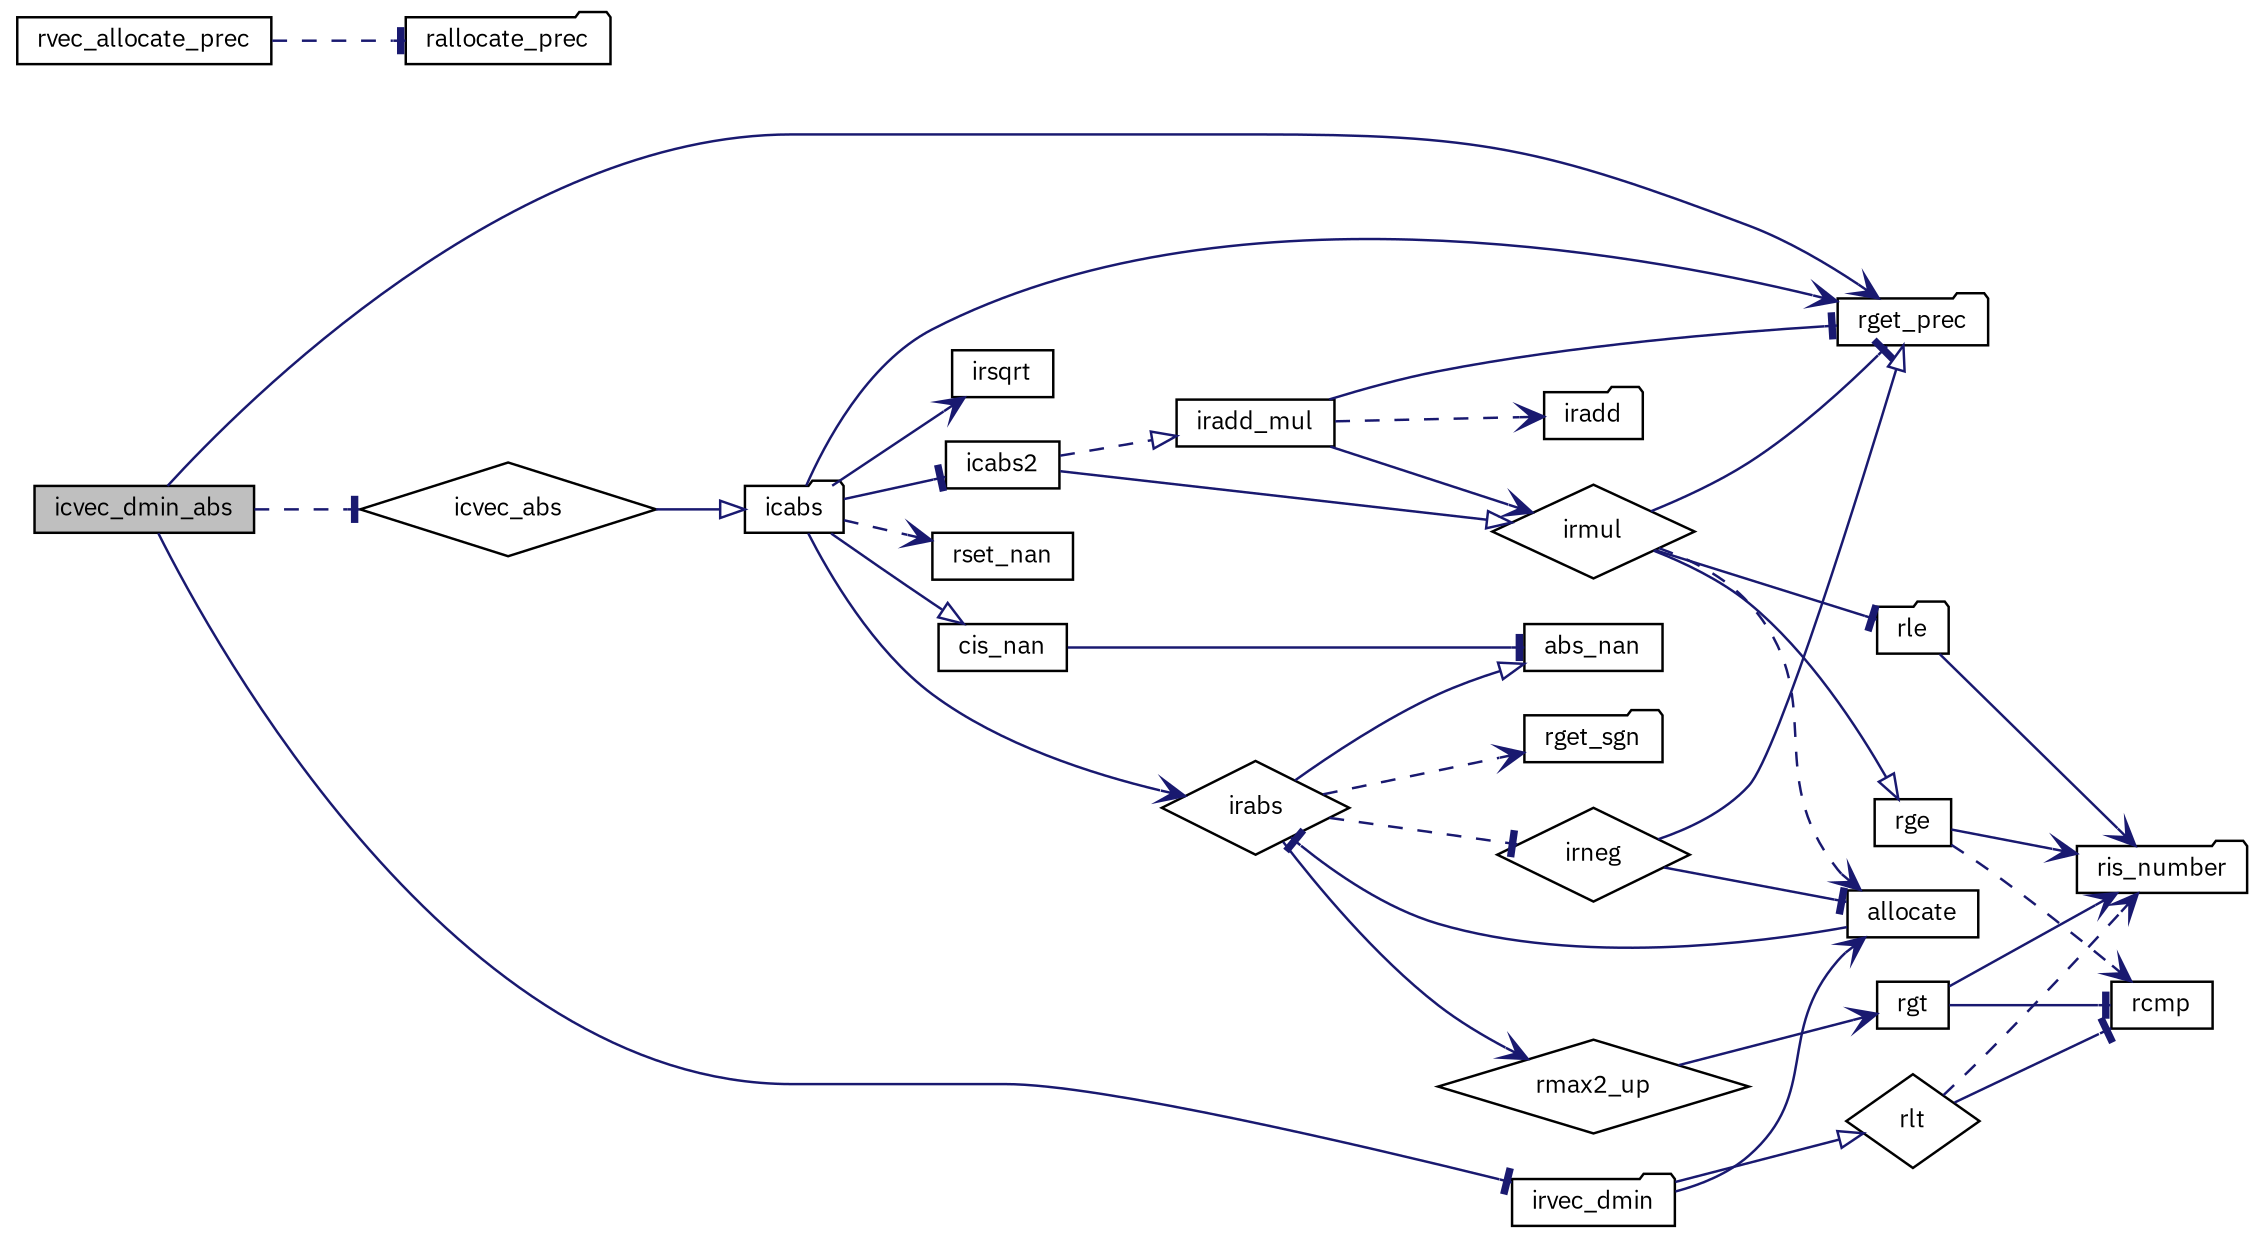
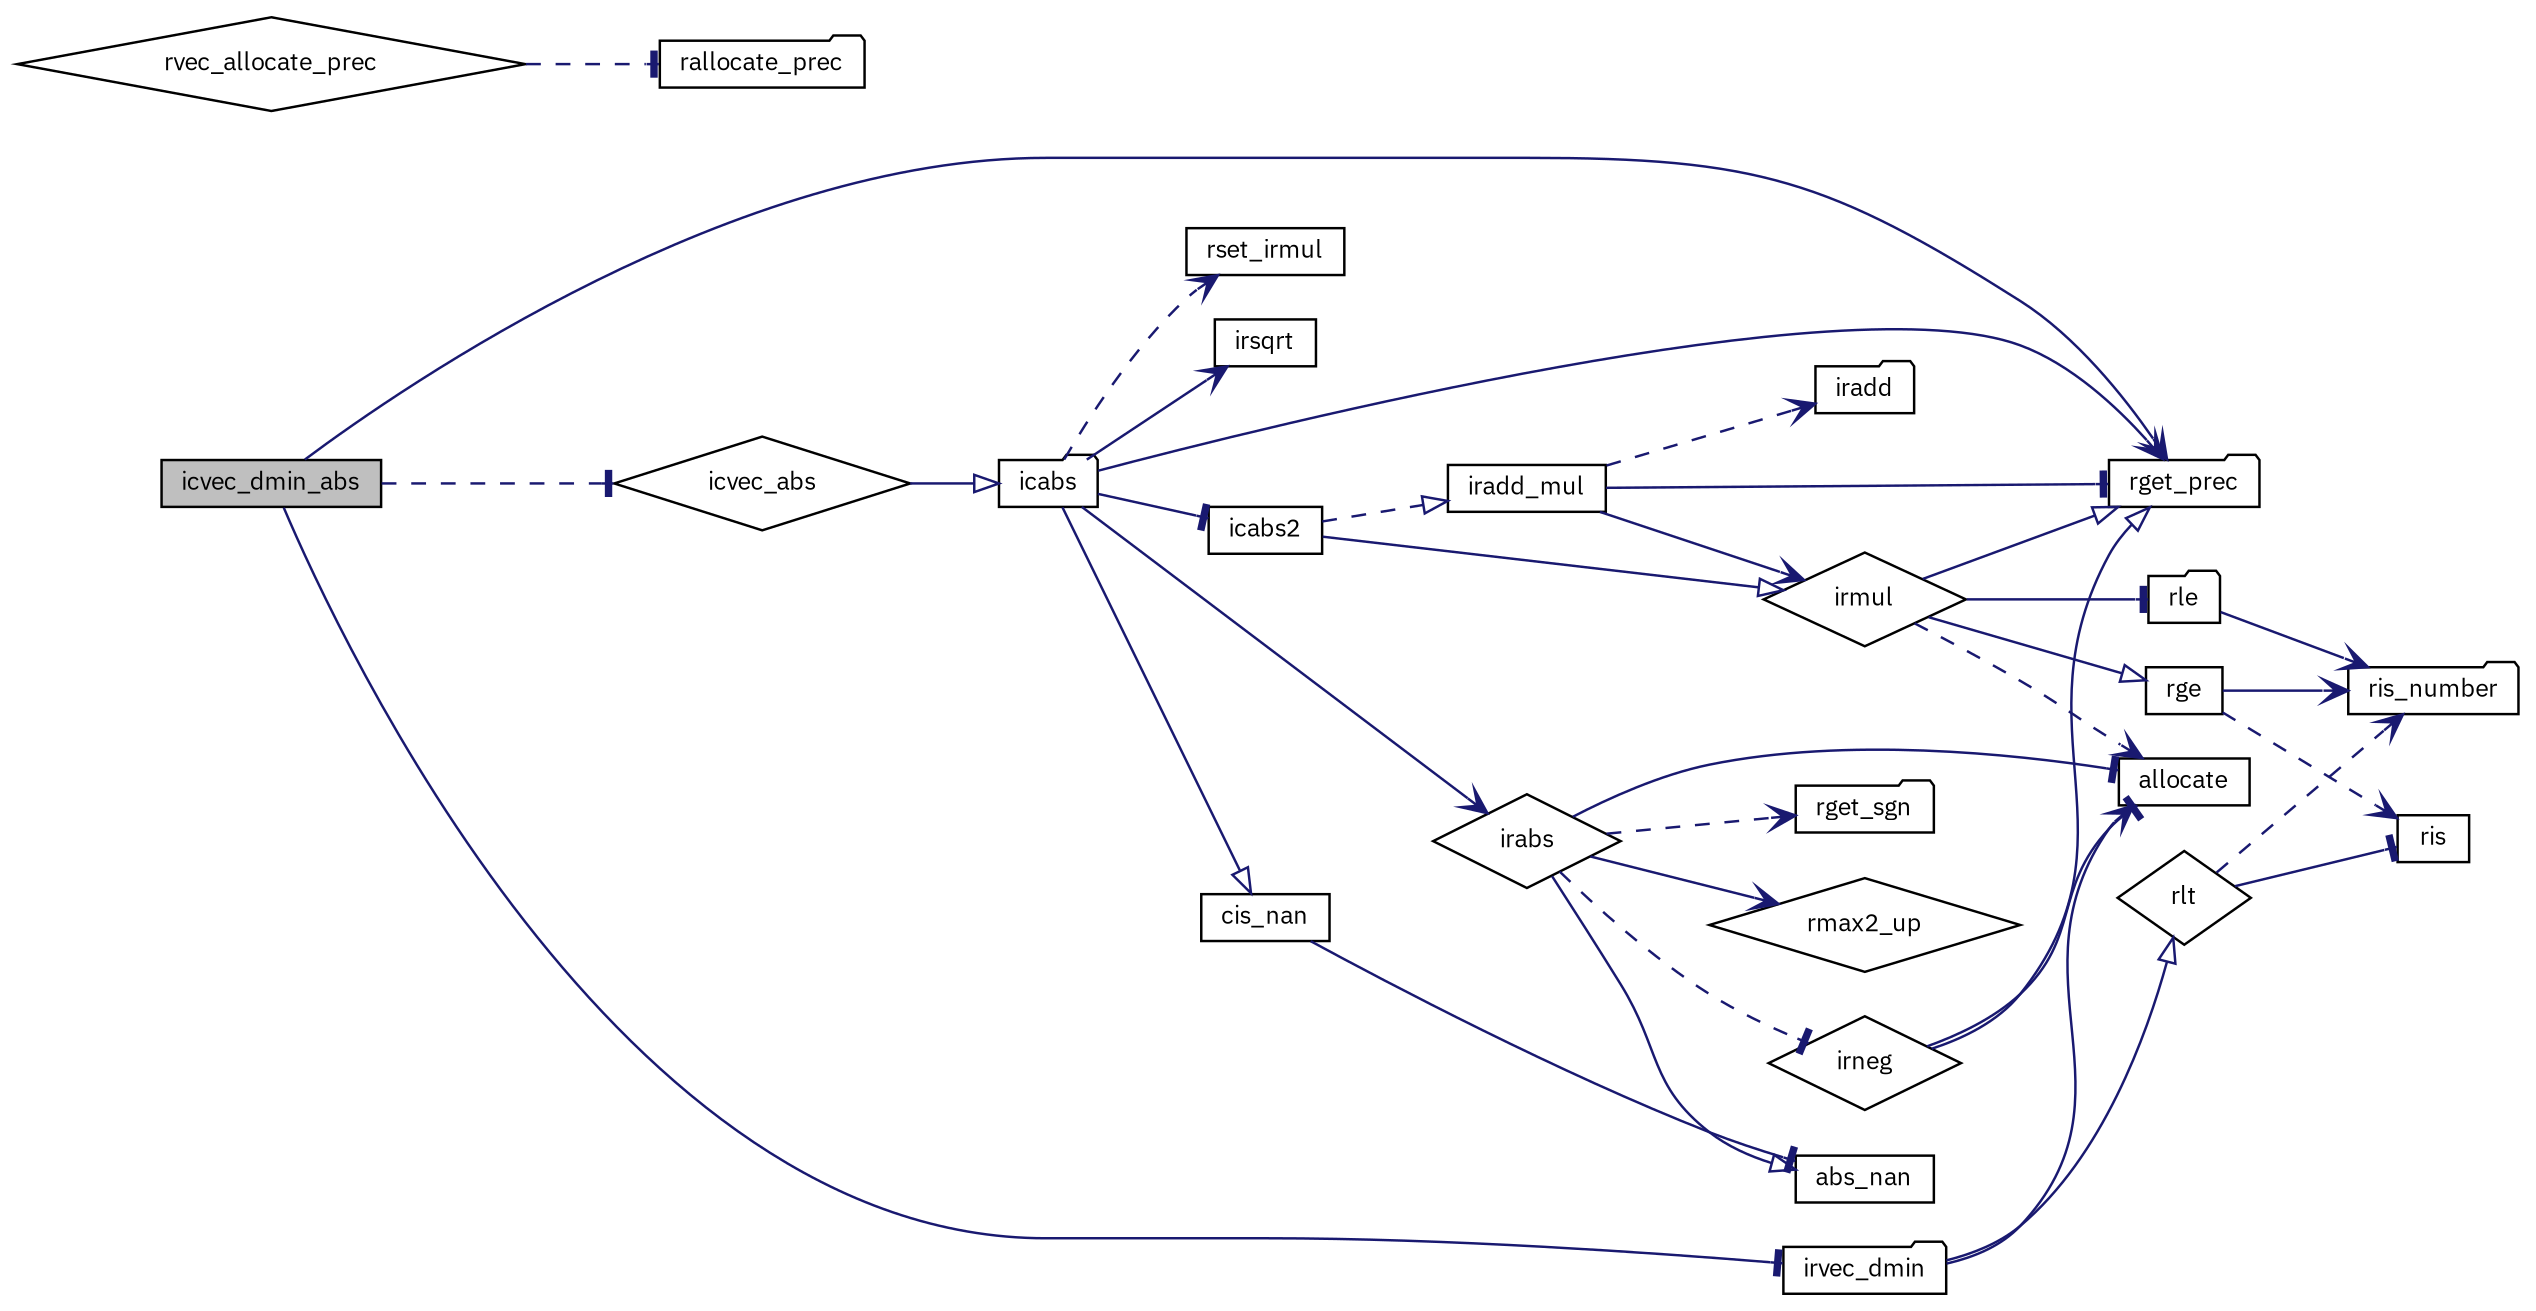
(144, 41) -> (271, 64)
(1773, 446) -> (2009, 547)
(1003, 556) -> (1265, 252)
(1563, 945) -> (1835, 751)
(1913, 1005) -> none
(2162, 1005) -> (2433, 839)
